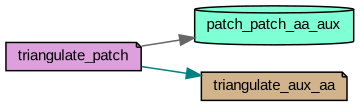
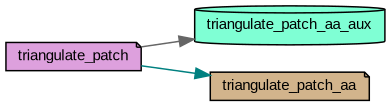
(274, 25) -> (290, 25)
(274, 86) -> (290, 86)
